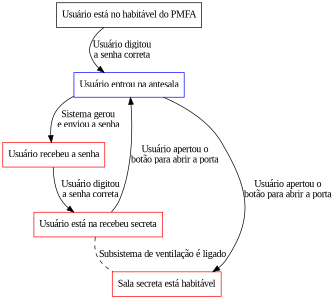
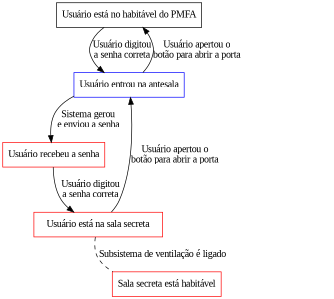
(236, 170) -> (153, 53)
(98, 225) -> (98, 225)
